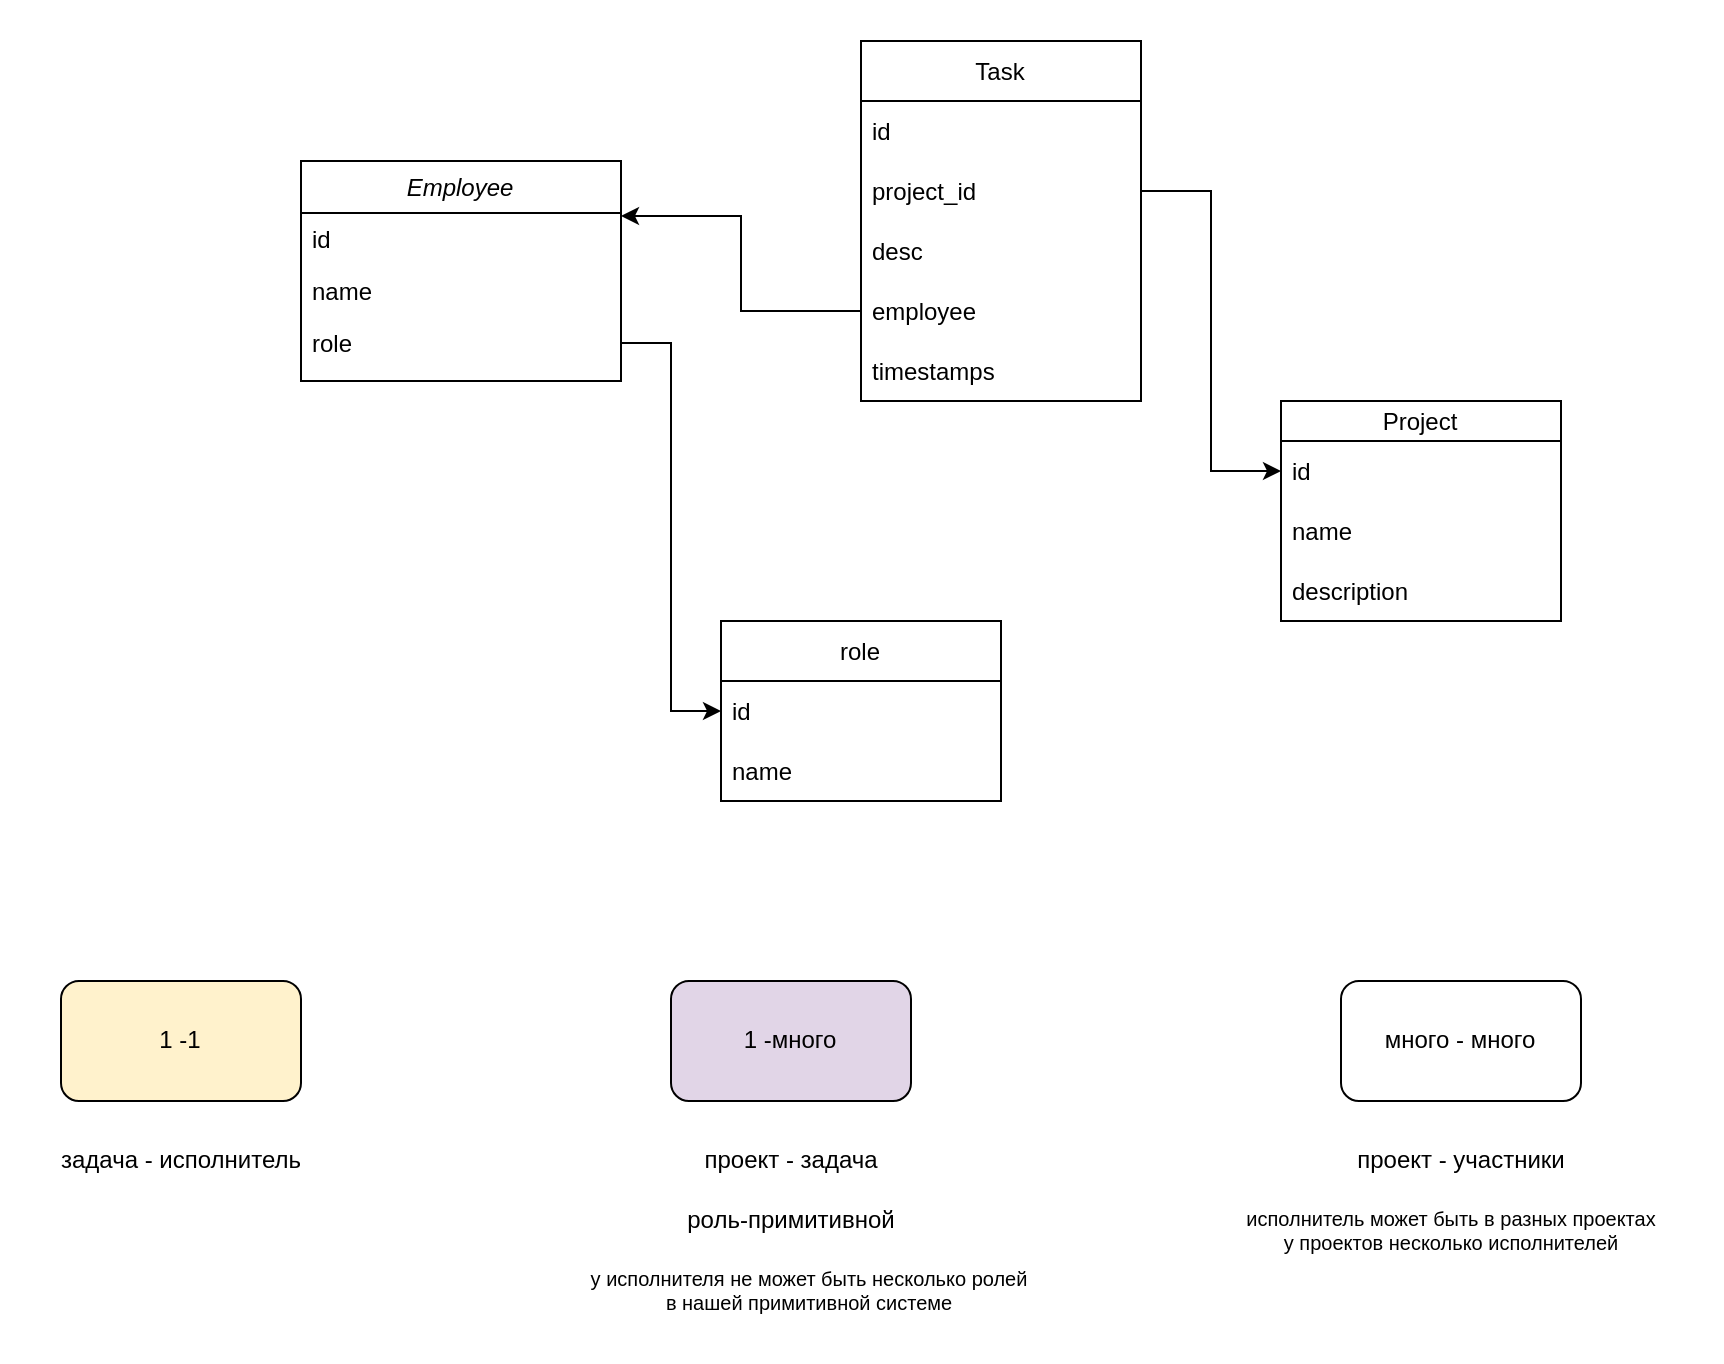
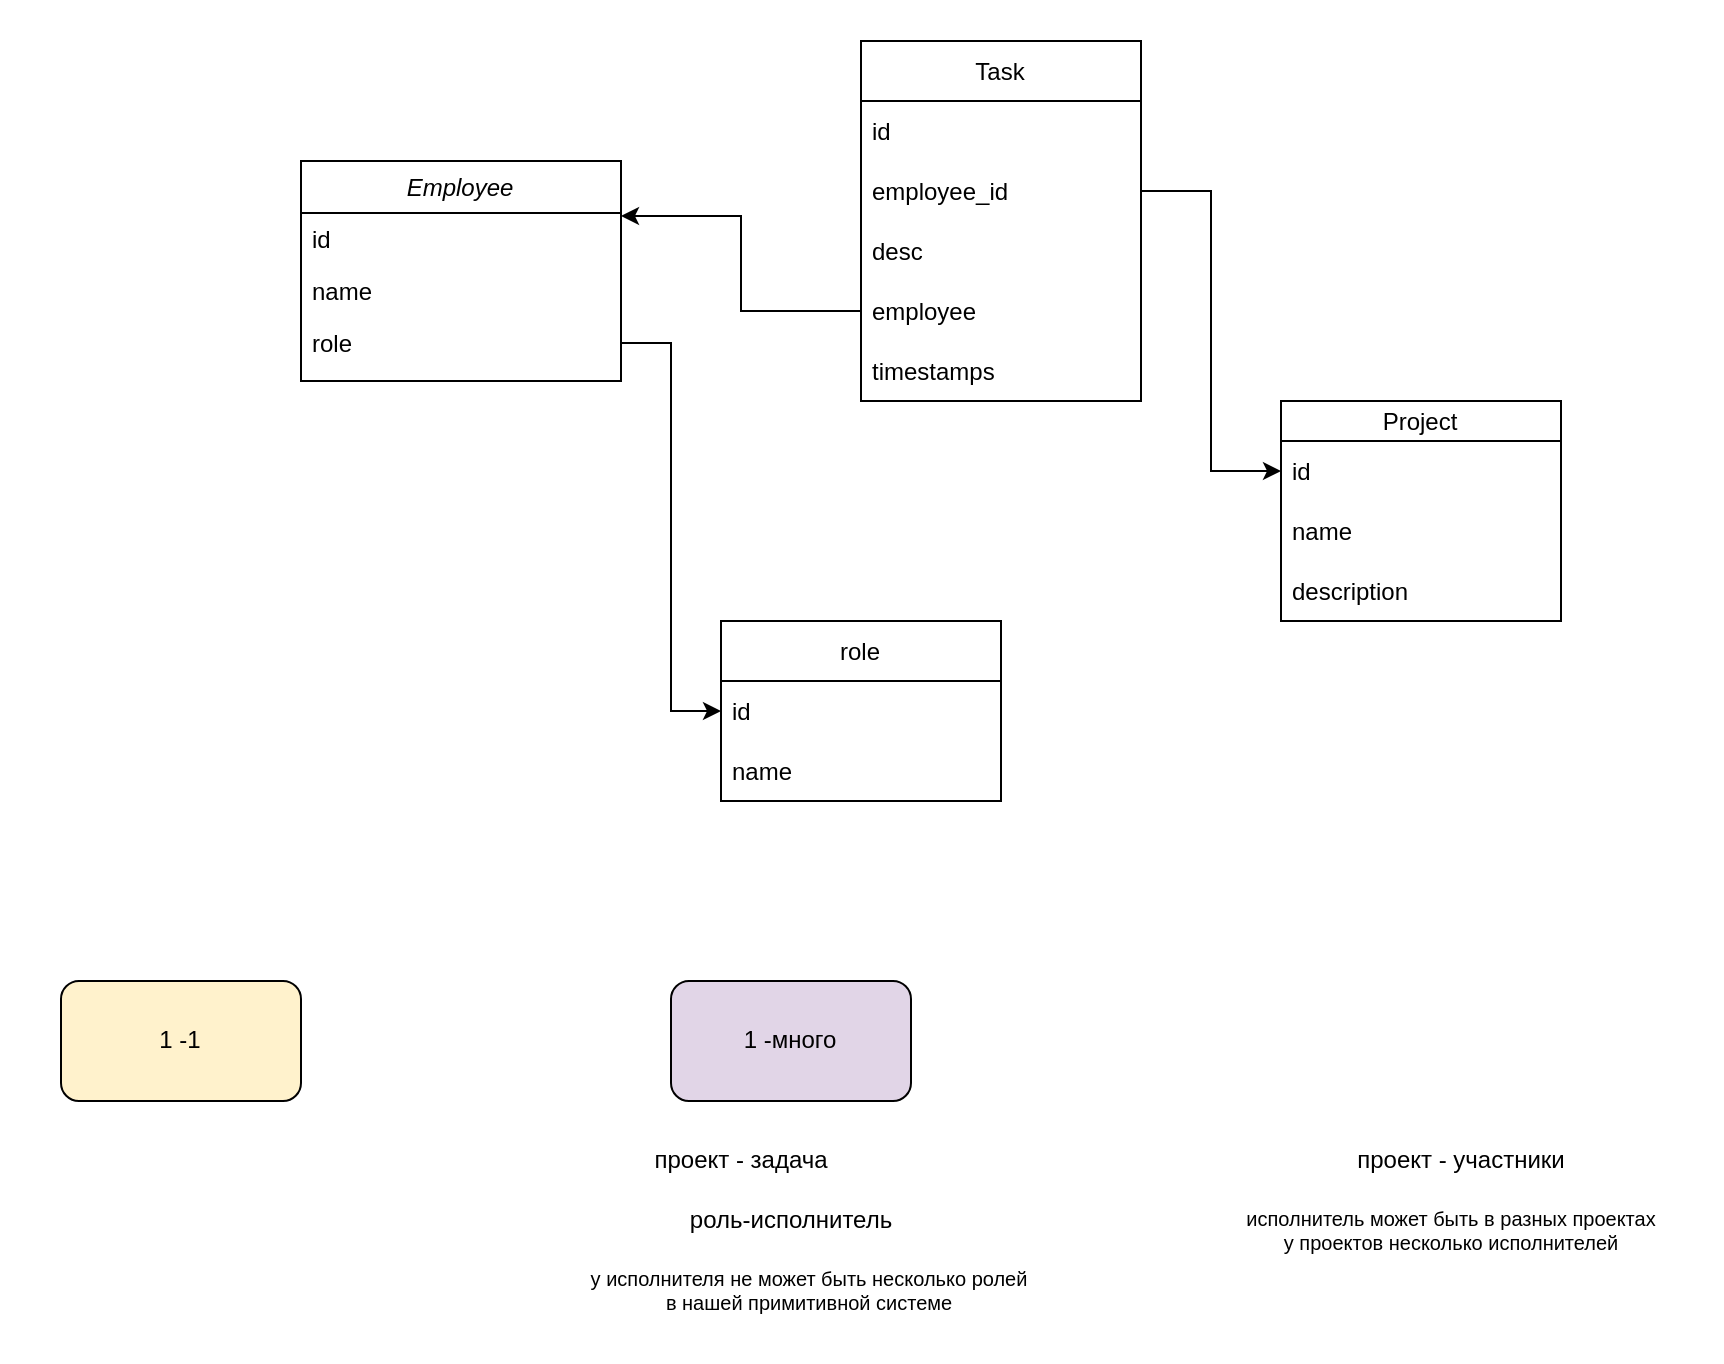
(936, 192) -> (940, 192)
(1461, 1041) -> none
(181, 1161) -> none
(791, 1161) -> (741, 1161)
(792, 1221) -> (792, 1221)
